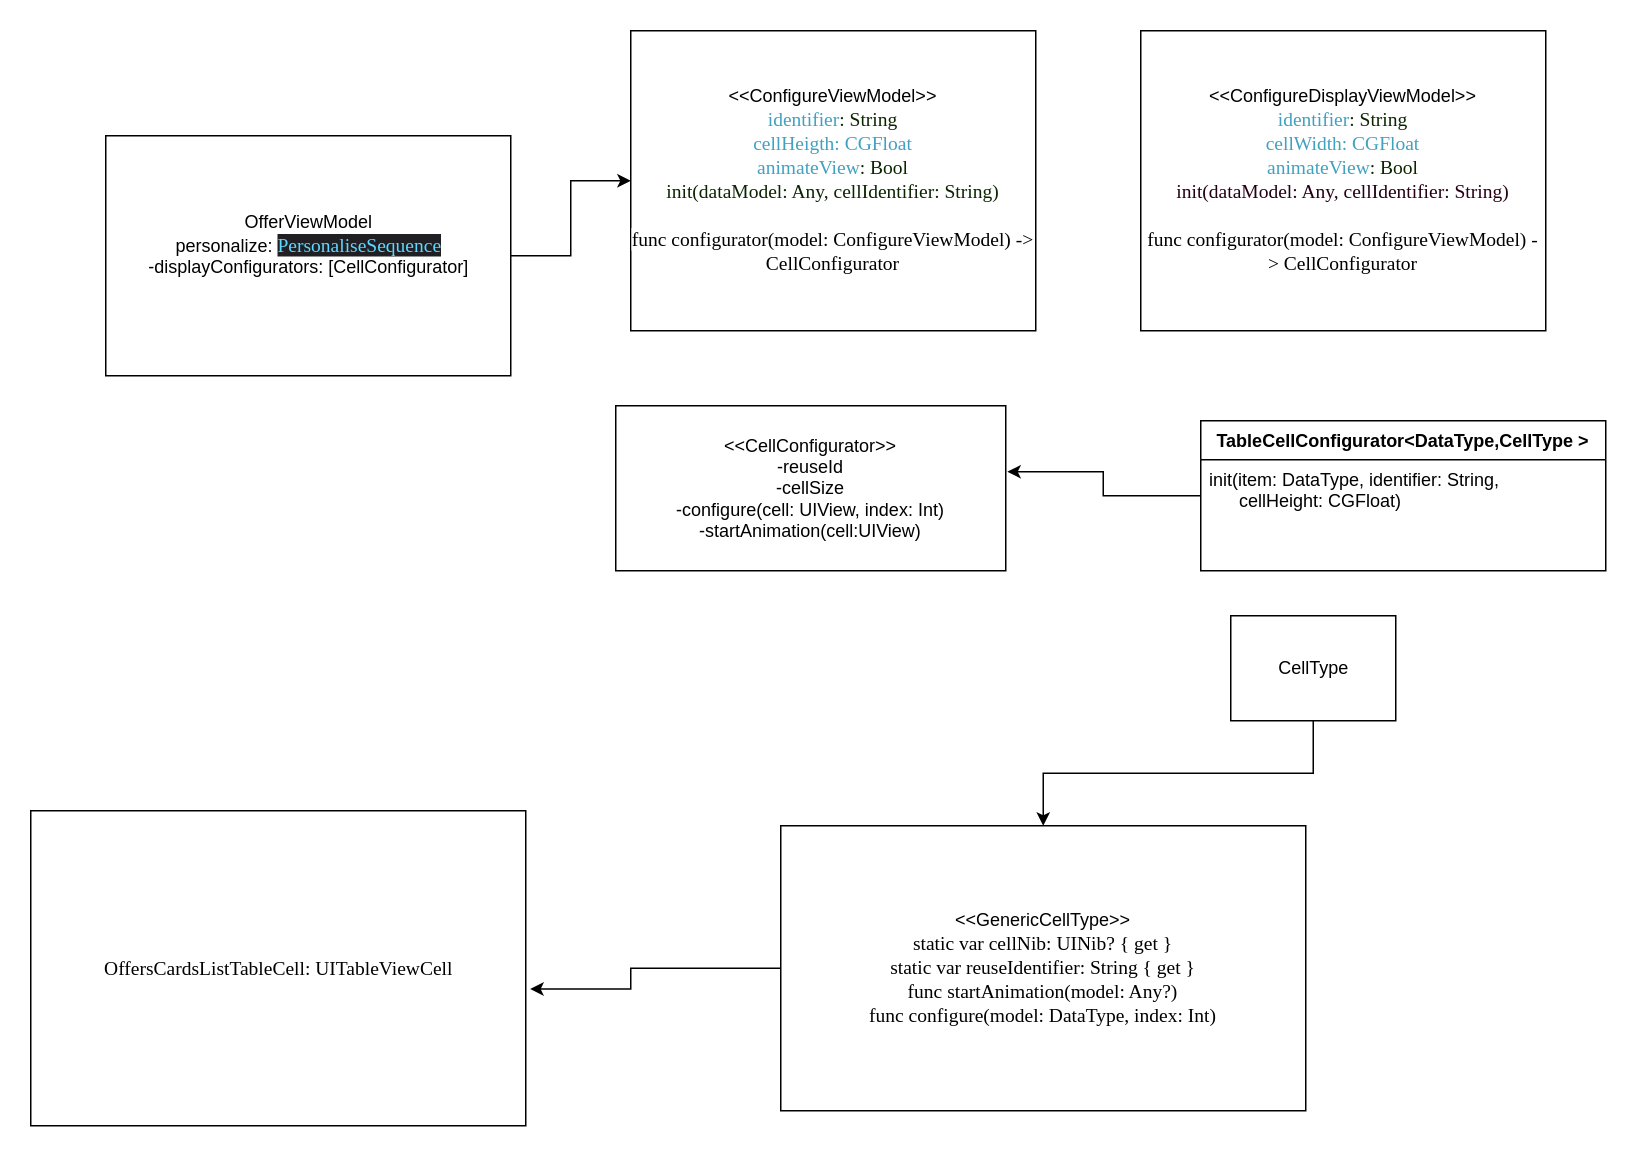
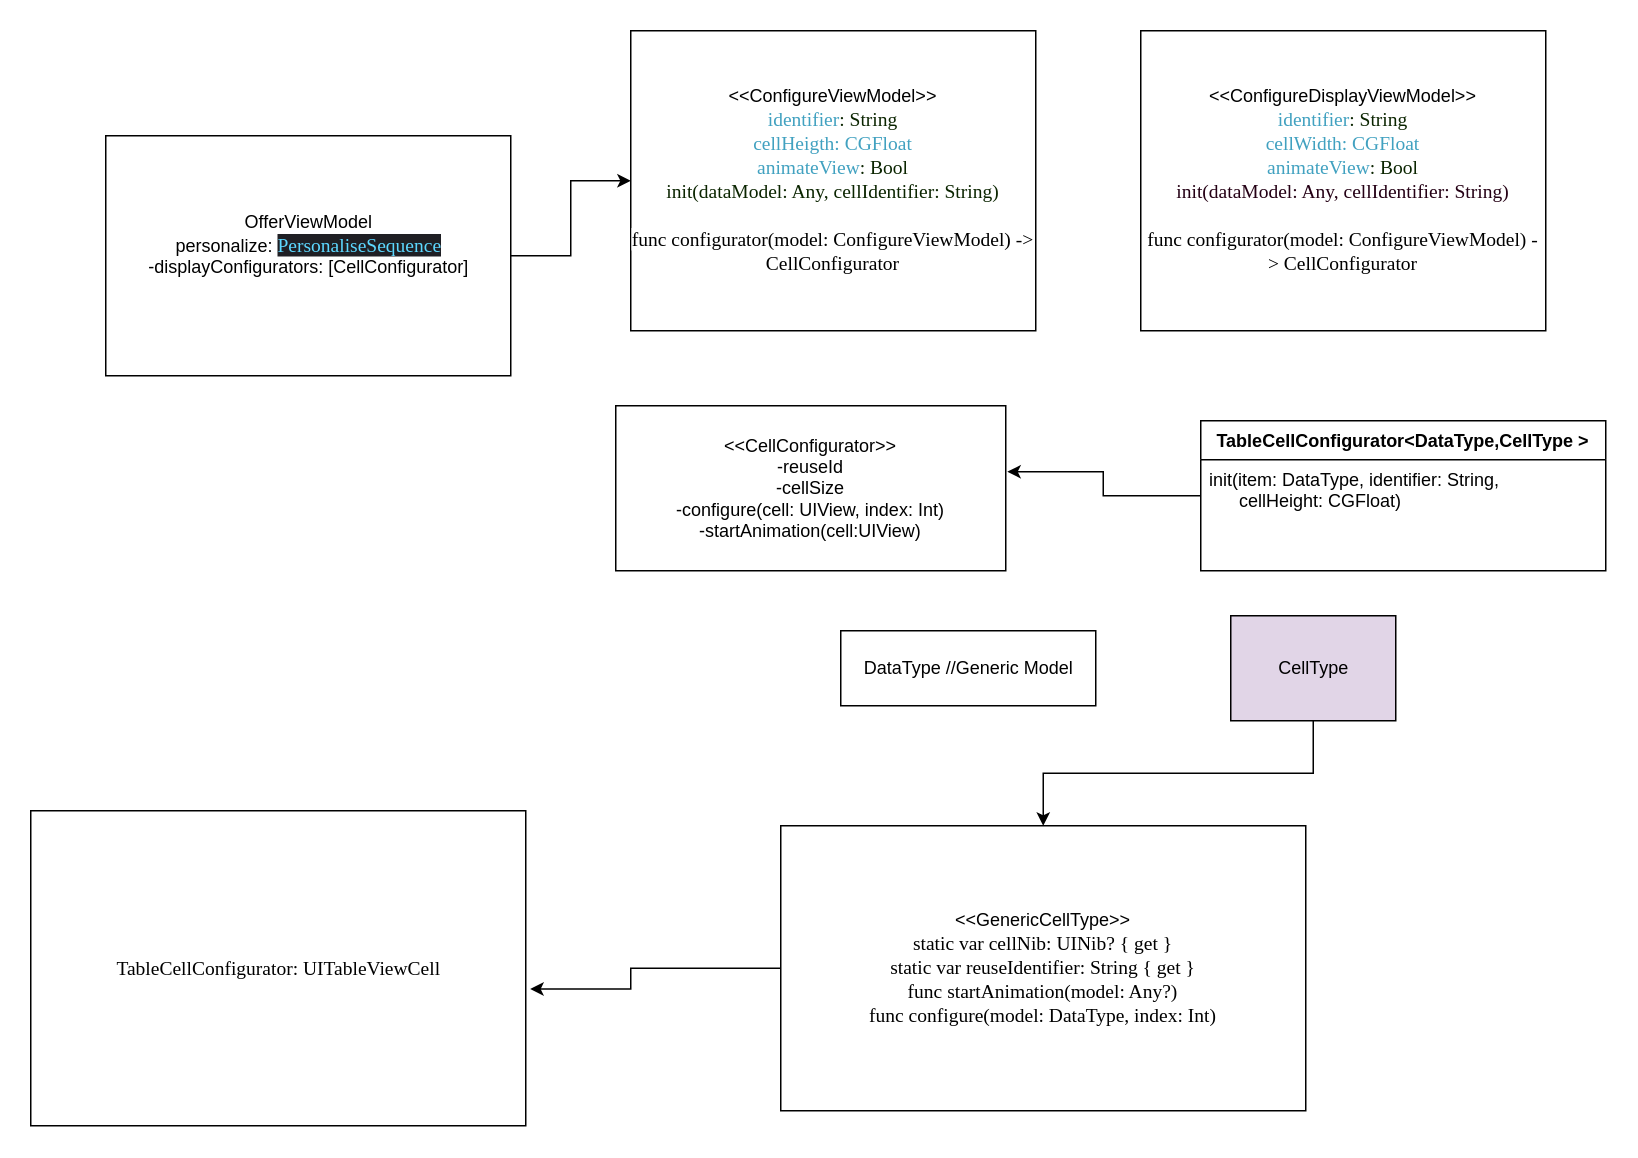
none -> (968, 668)
(1313, 668) -> (1313, 668)
(279, 968) -> (279, 968)
